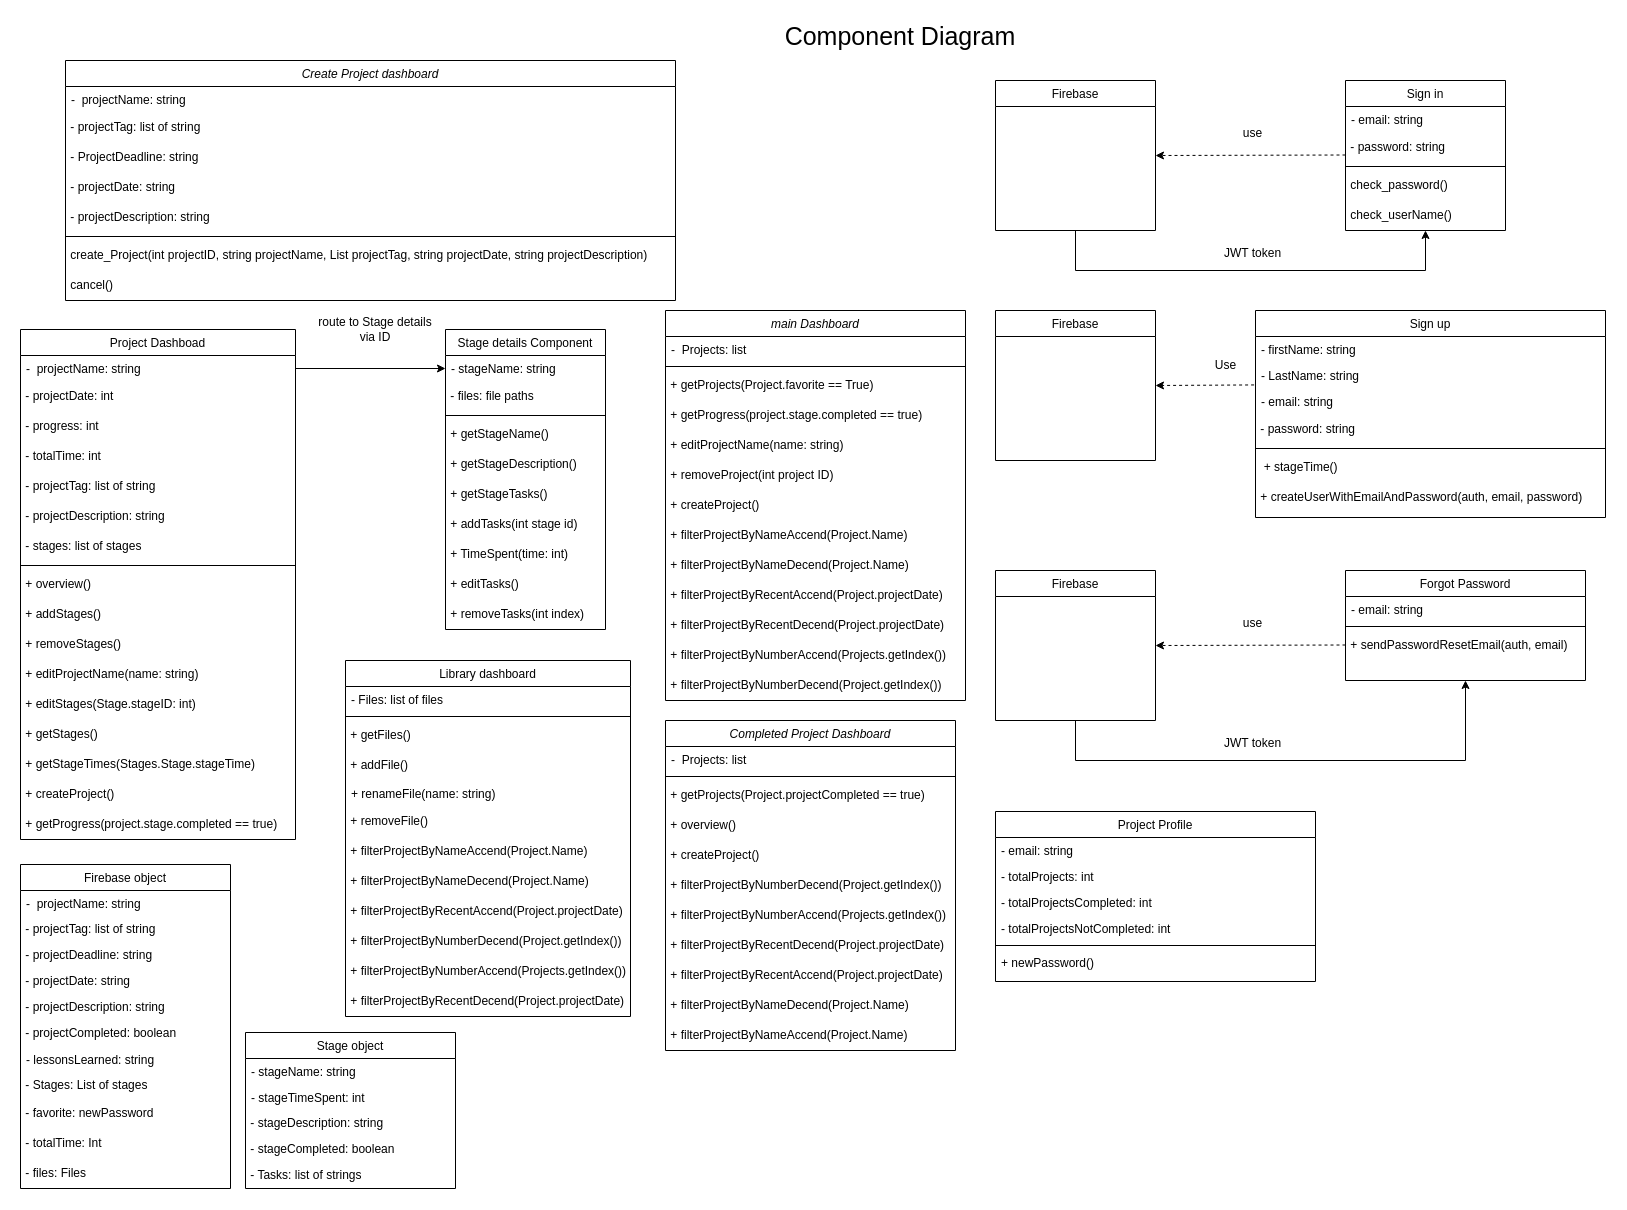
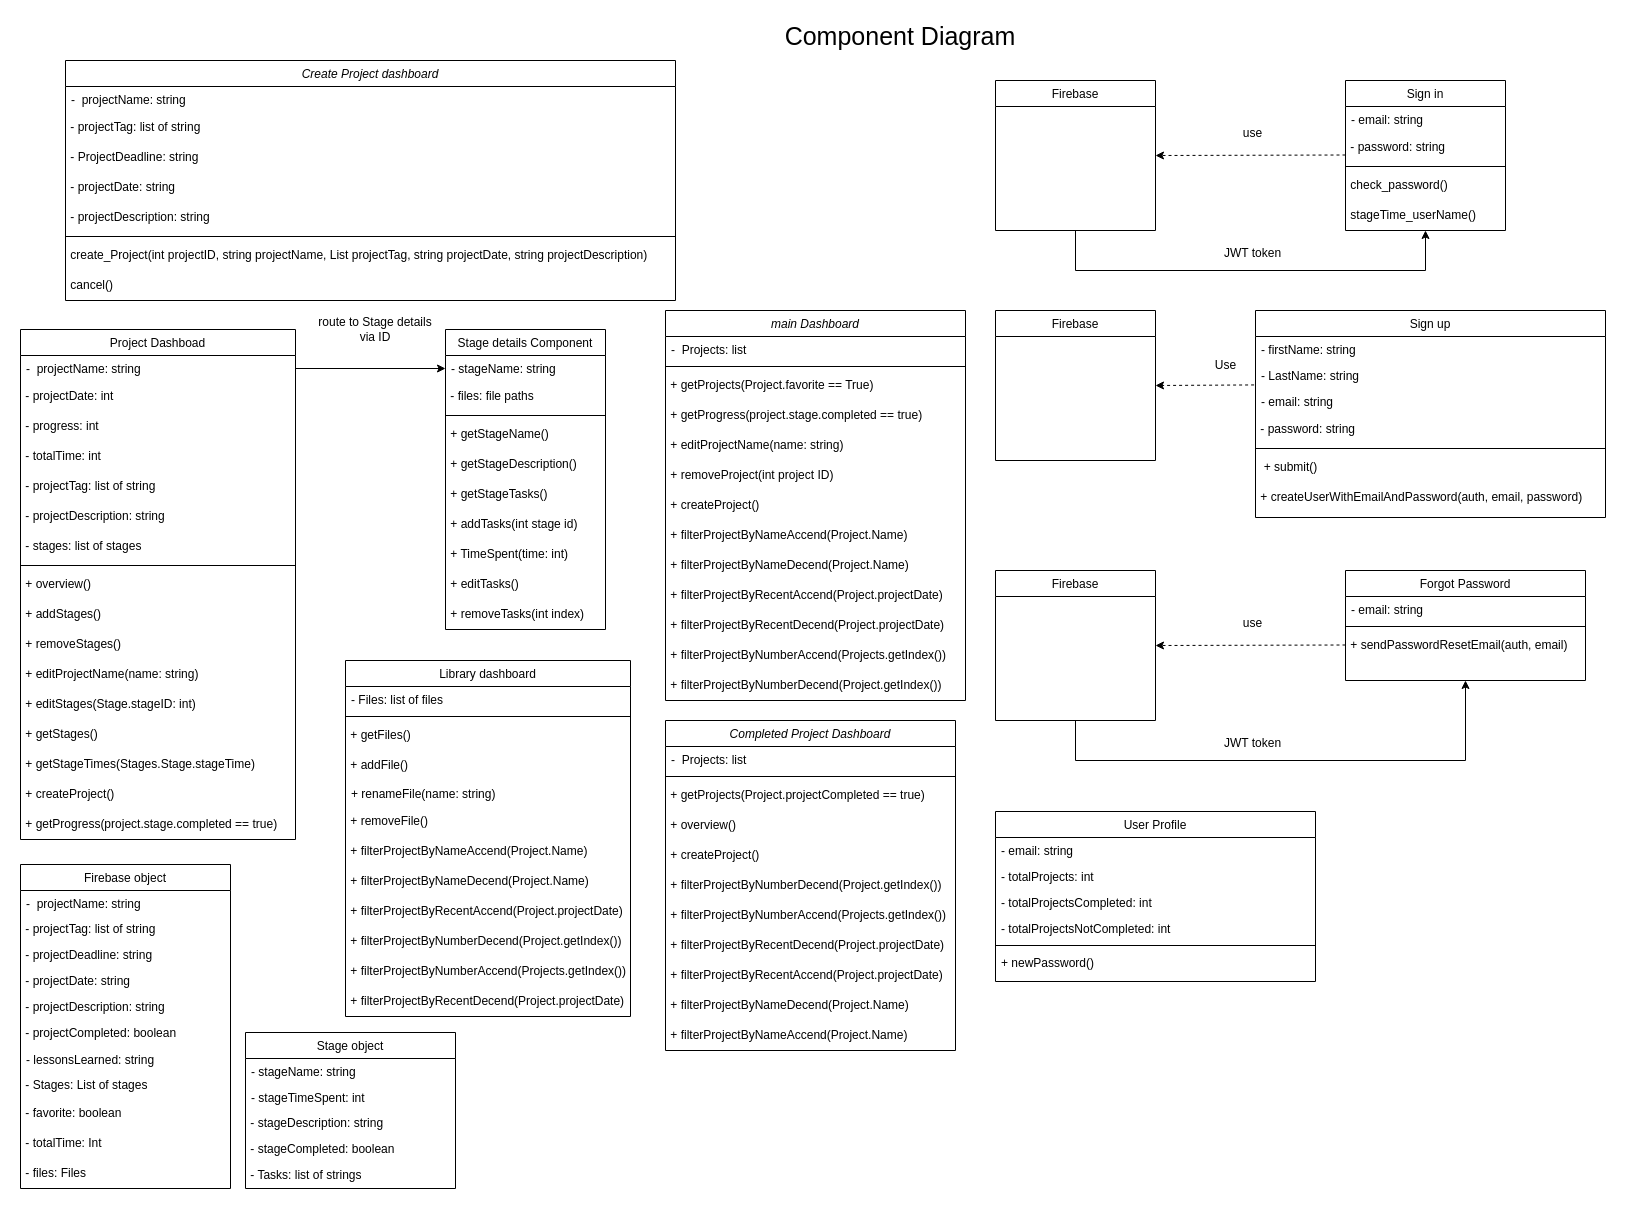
(1401, 216) -> (1413, 216)
(1298, 468) -> (1288, 468)
(1155, 825) -> (1155, 825)
(94, 1114) -> (79, 1114)
